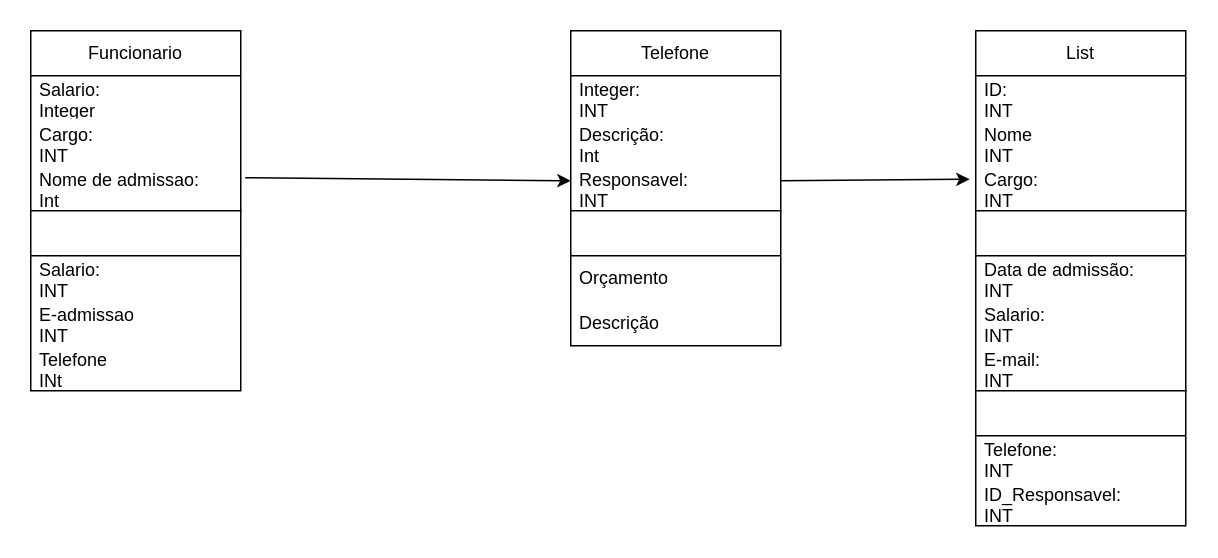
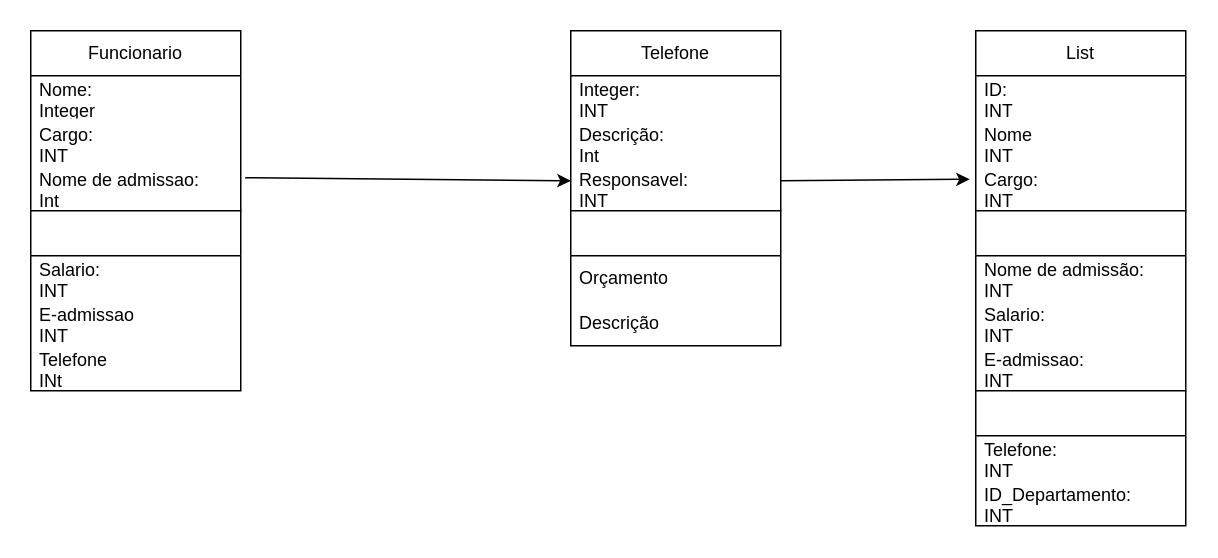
(75, 98) -> (75, 98)
(1061, 278) -> (1061, 278)
(1013, 368) -> (1036, 368)
(1056, 503) -> (1063, 503)
